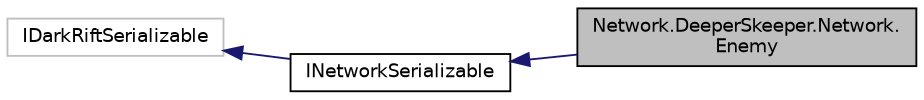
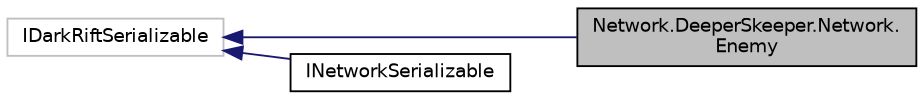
(553, 57) -> (410, 37)
